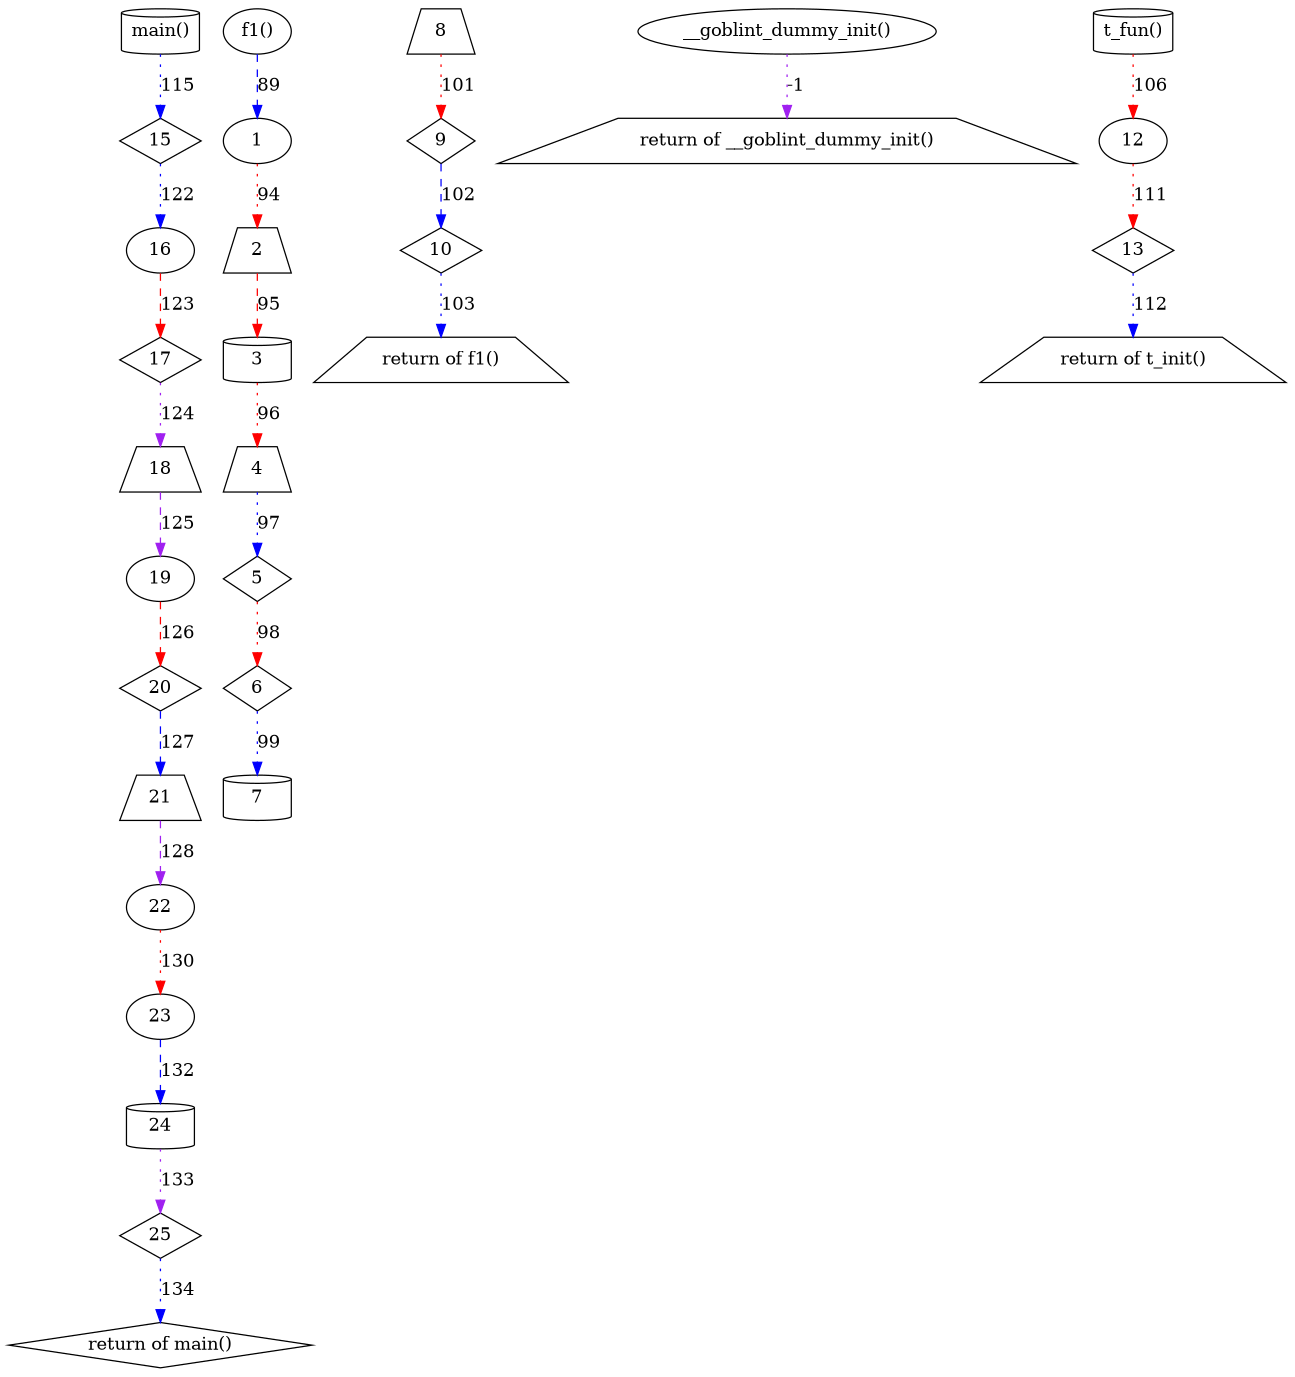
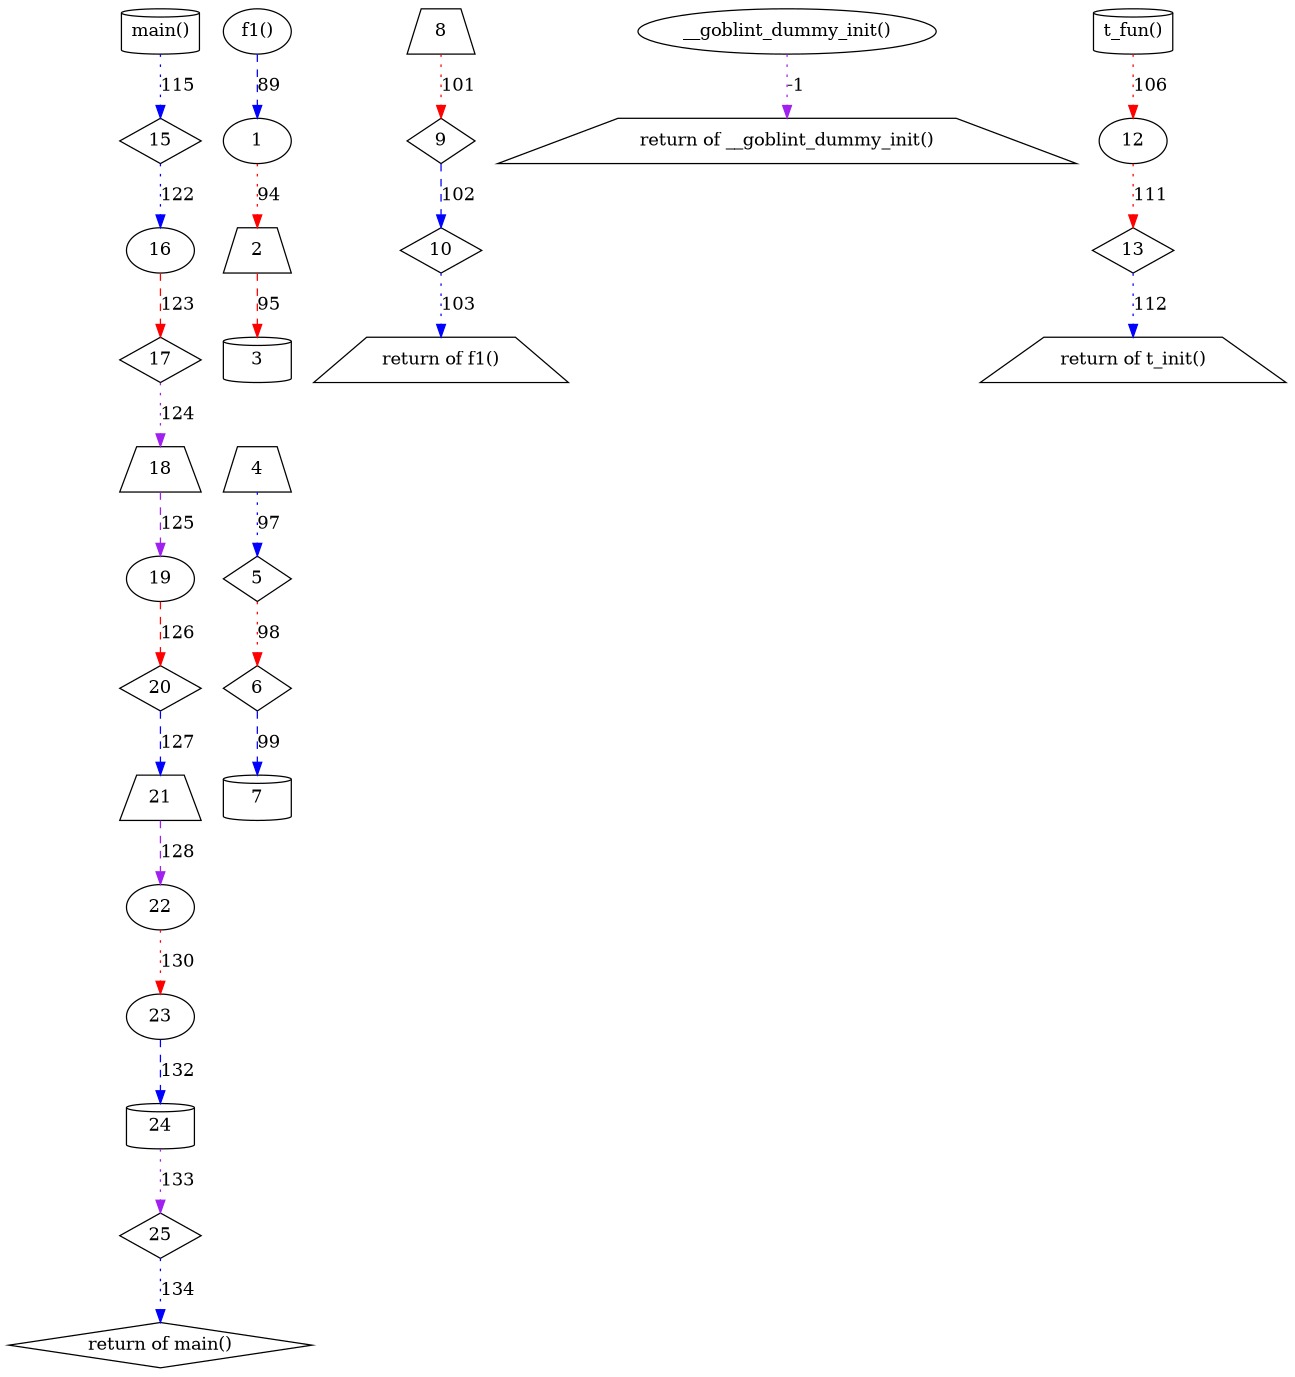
(257, 408) -> none
(257, 737) -> (257, 737)
